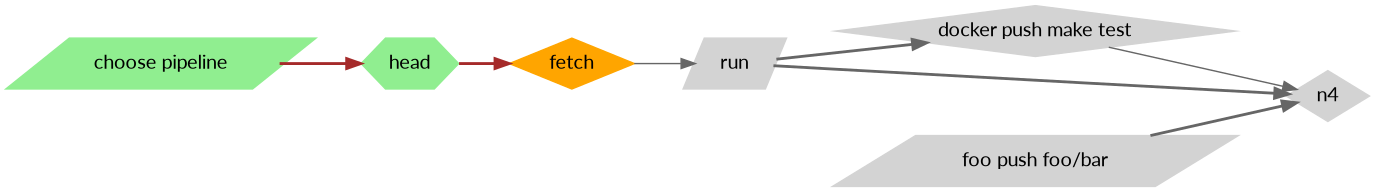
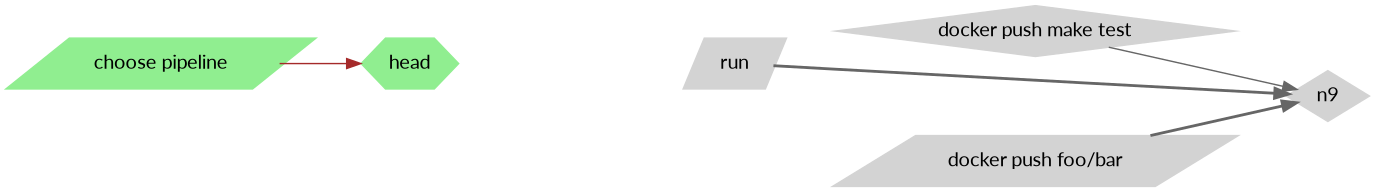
(844, 52) -> none
(313, 64) -> (313, 64)
(572, 64) -> none
(1328, 96) -> (1328, 96)
(1035, 161) -> (1035, 161)
